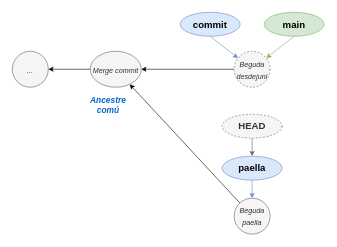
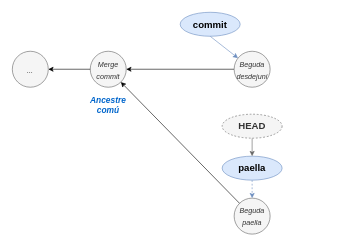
(294, 24) -> none
(282, 46) -> none
(116, 69) -> (108, 69)
(252, 69) -> (252, 69)
(252, 187) -> (252, 187)
